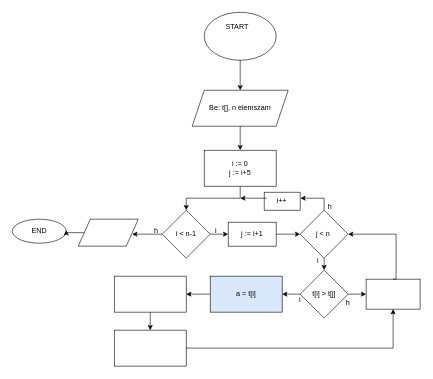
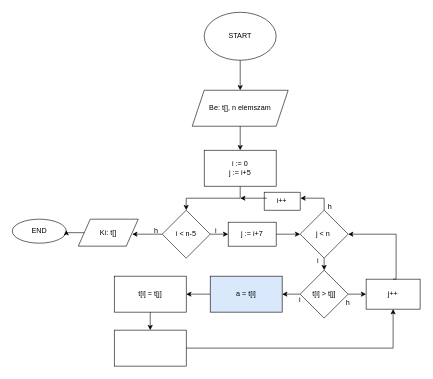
(237, 27) -> (240, 36)
none -> (108, 233)
(186, 234) -> (186, 234)
(252, 234) -> (252, 234)
none -> (150, 294)
none -> (393, 294)
